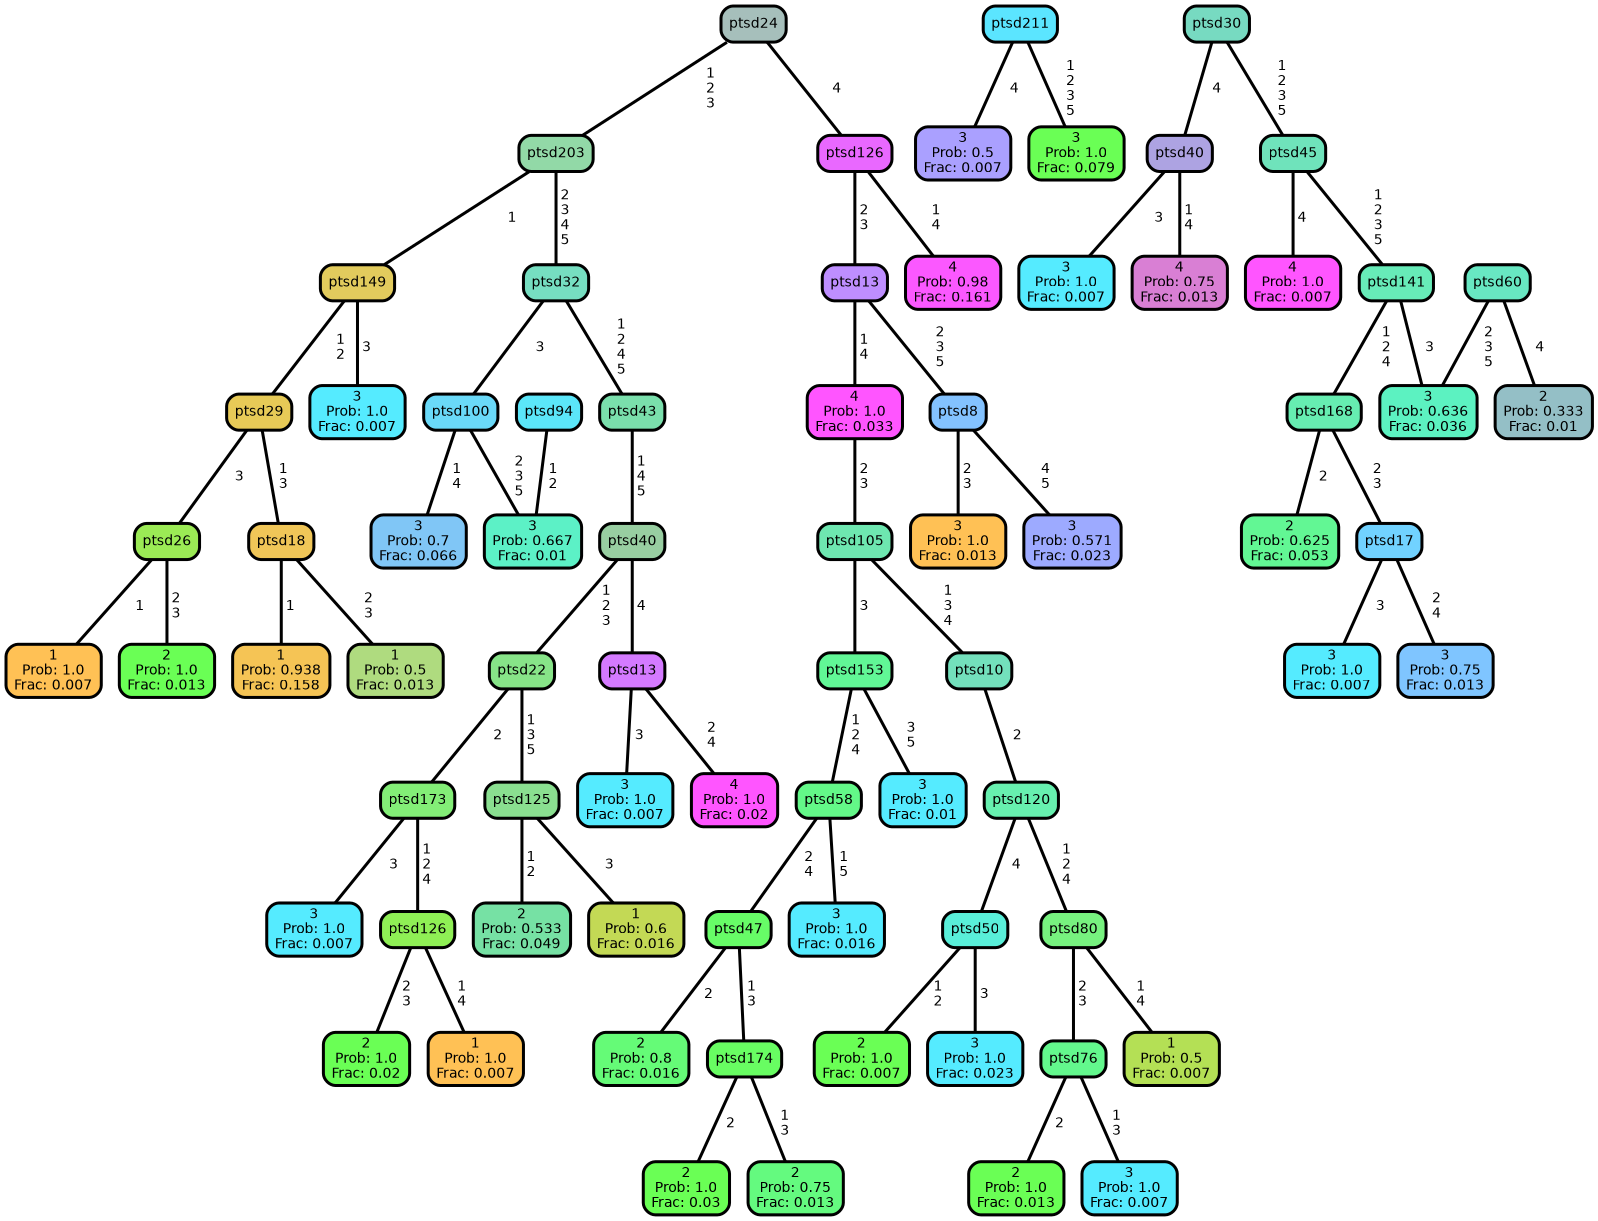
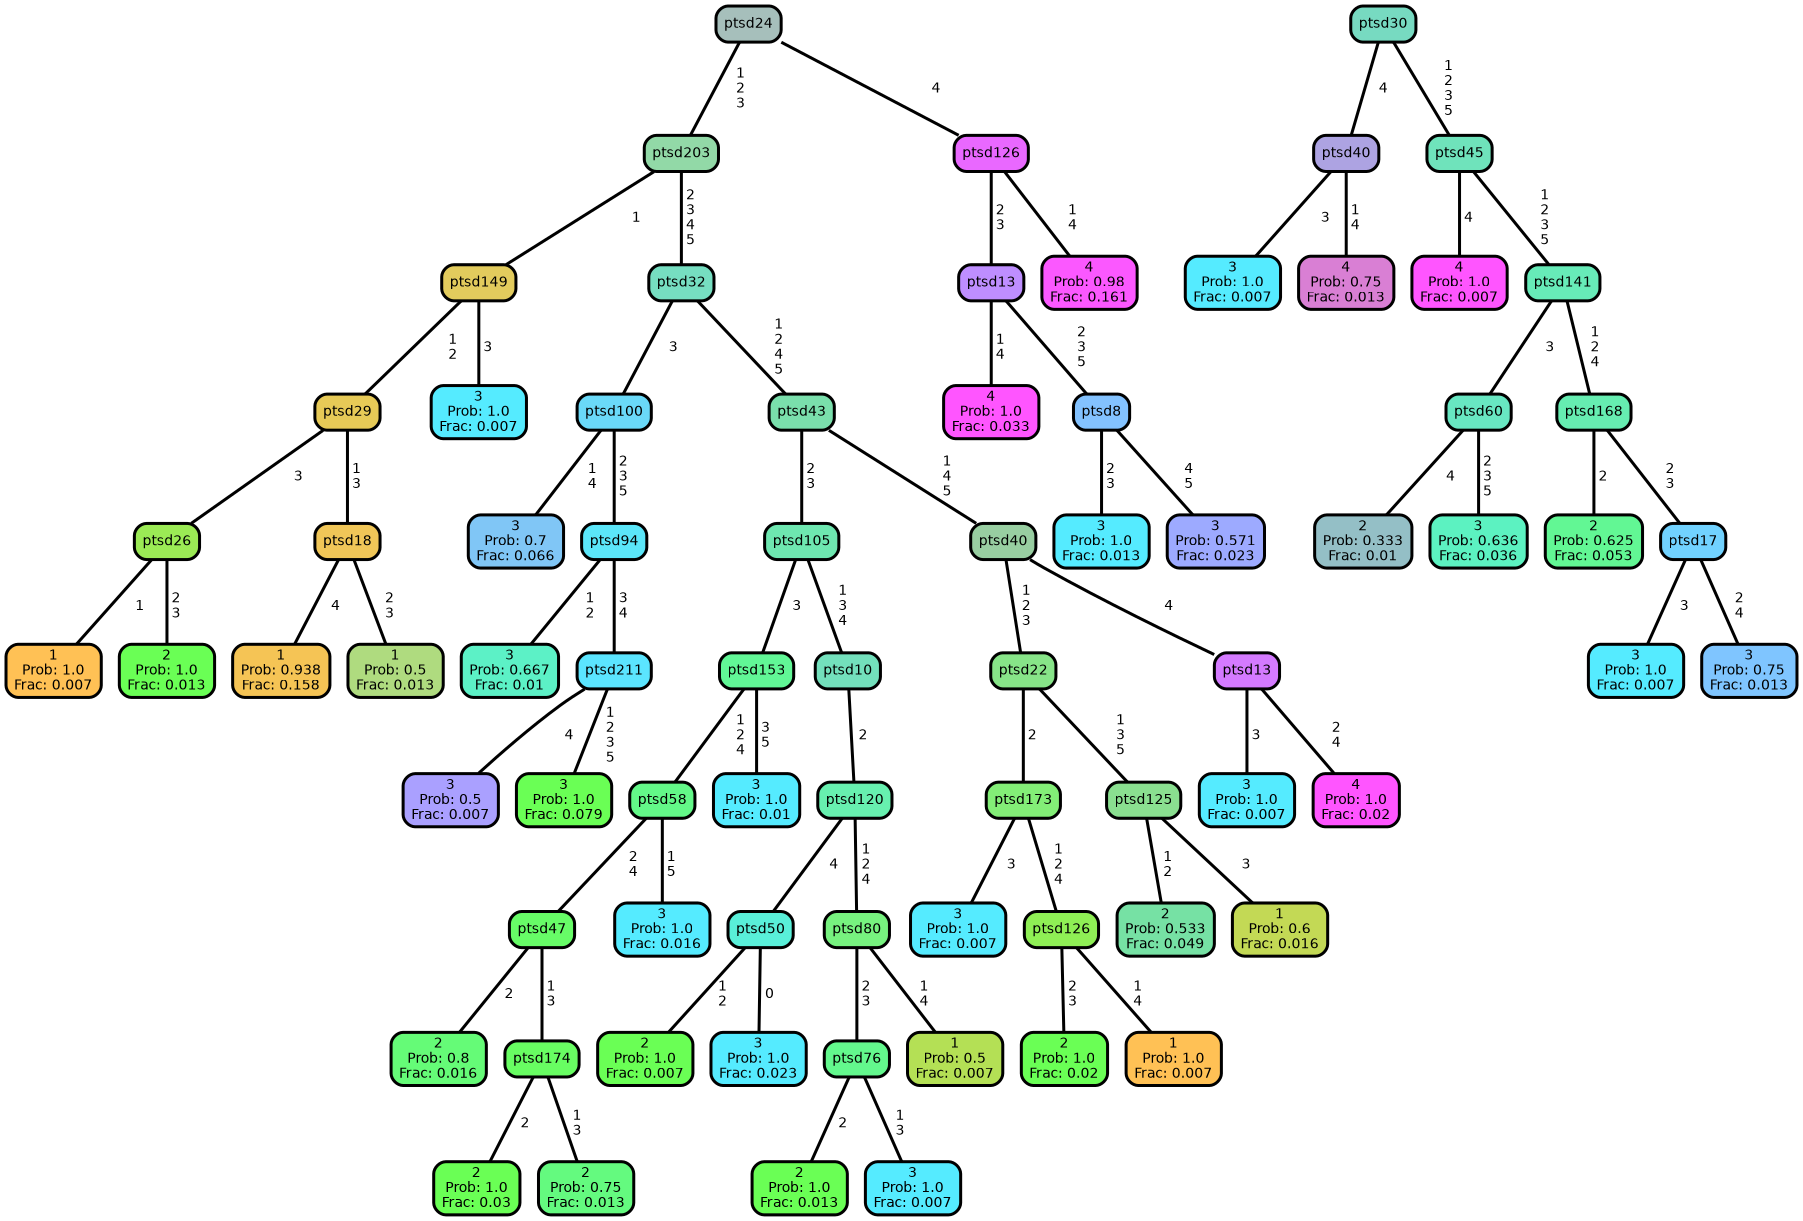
(1411, 343) -> (1521, 347)
(494, 473) -> (614, 477)
(855, 481) -> (802, 477)
(958, 542) -> (1102, 542)
(288, 606) -> (333, 606)
none -> (614, 606)
(982, 994) -> (768, 994)
